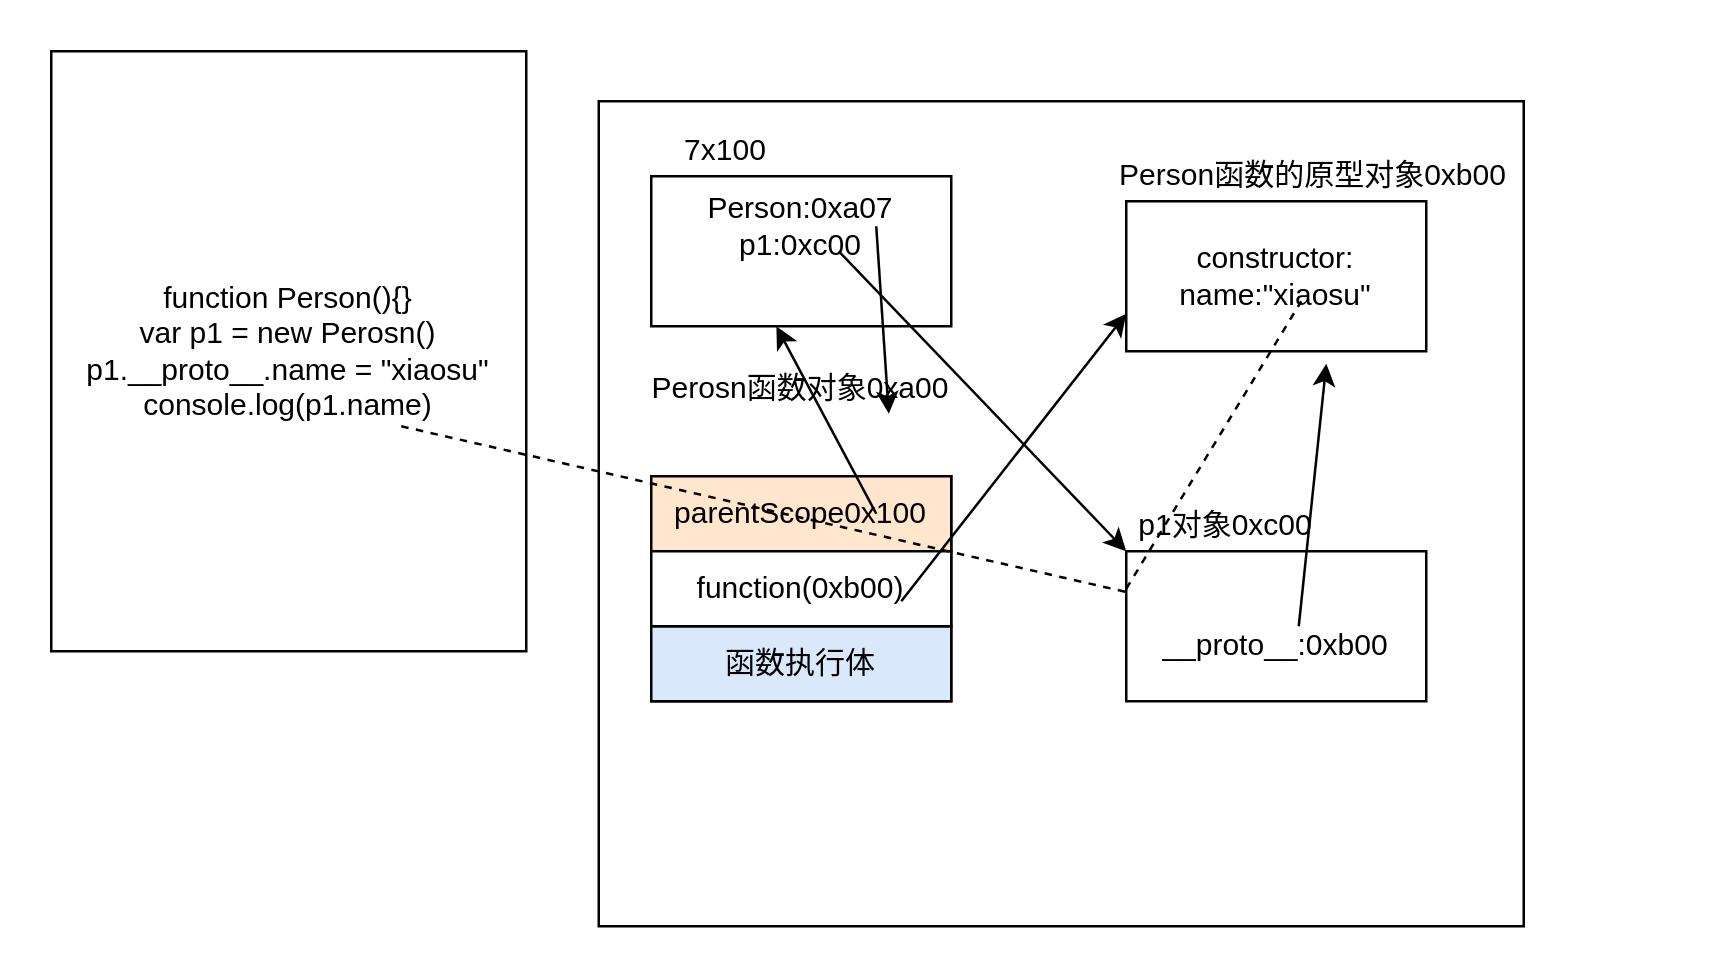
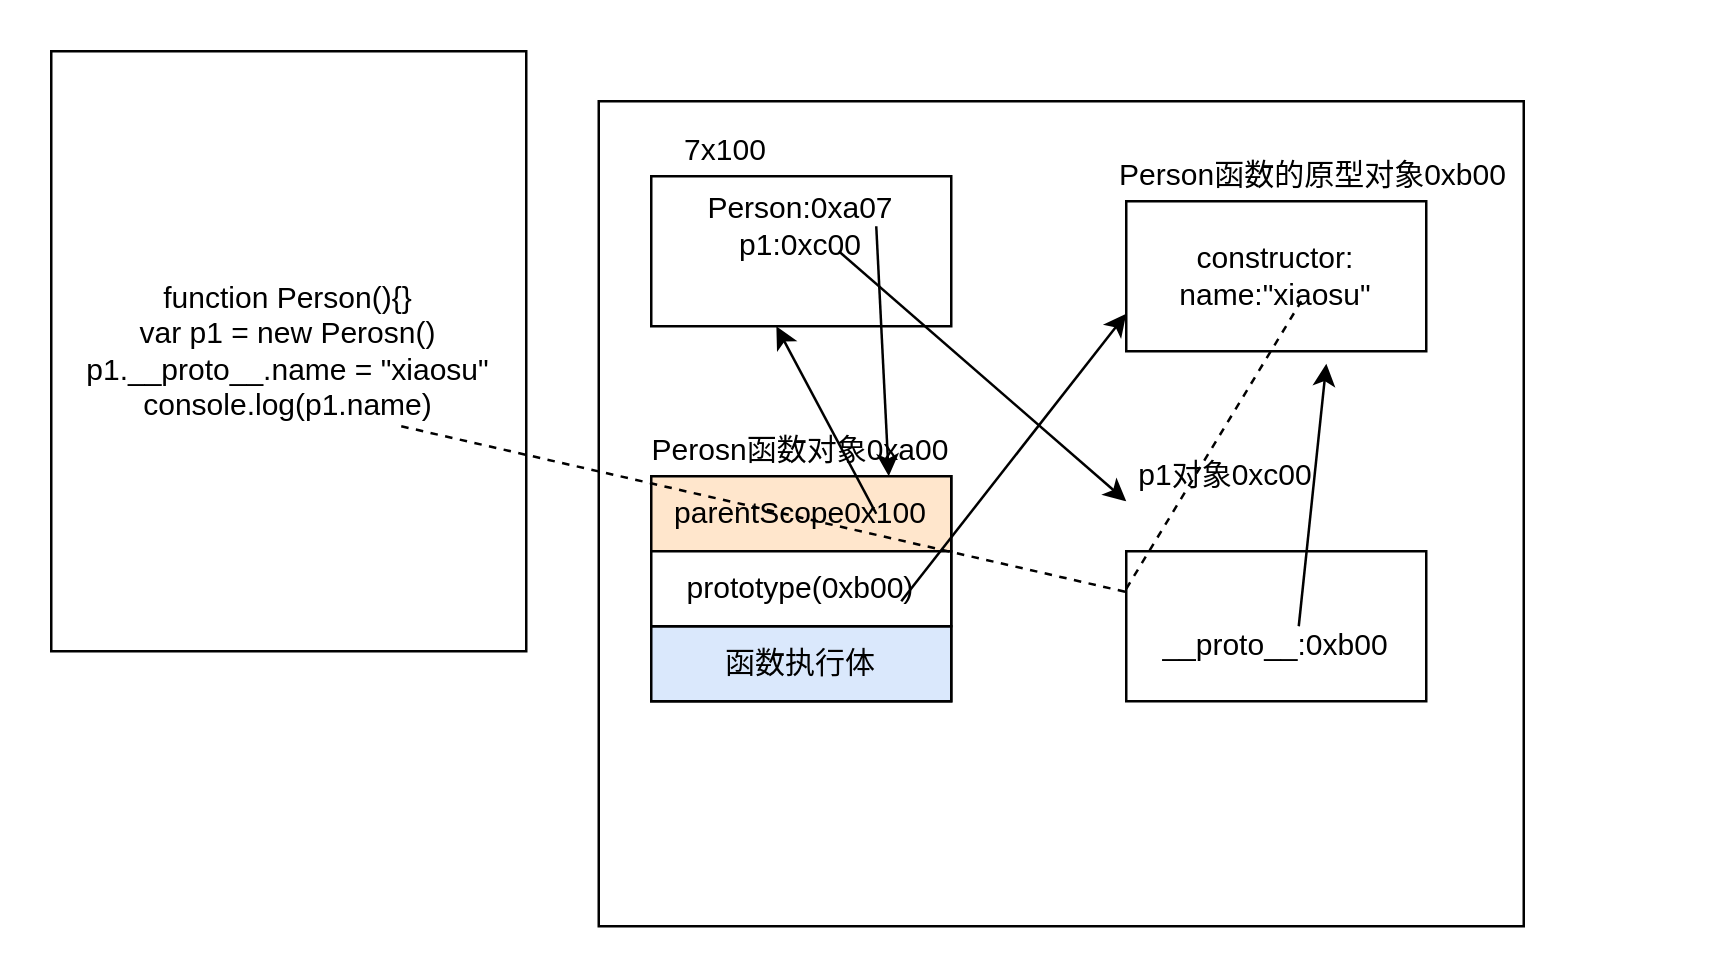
(801, 389) -> (801, 451)
(1226, 526) -> (1226, 476)
(801, 589) -> (801, 589)
